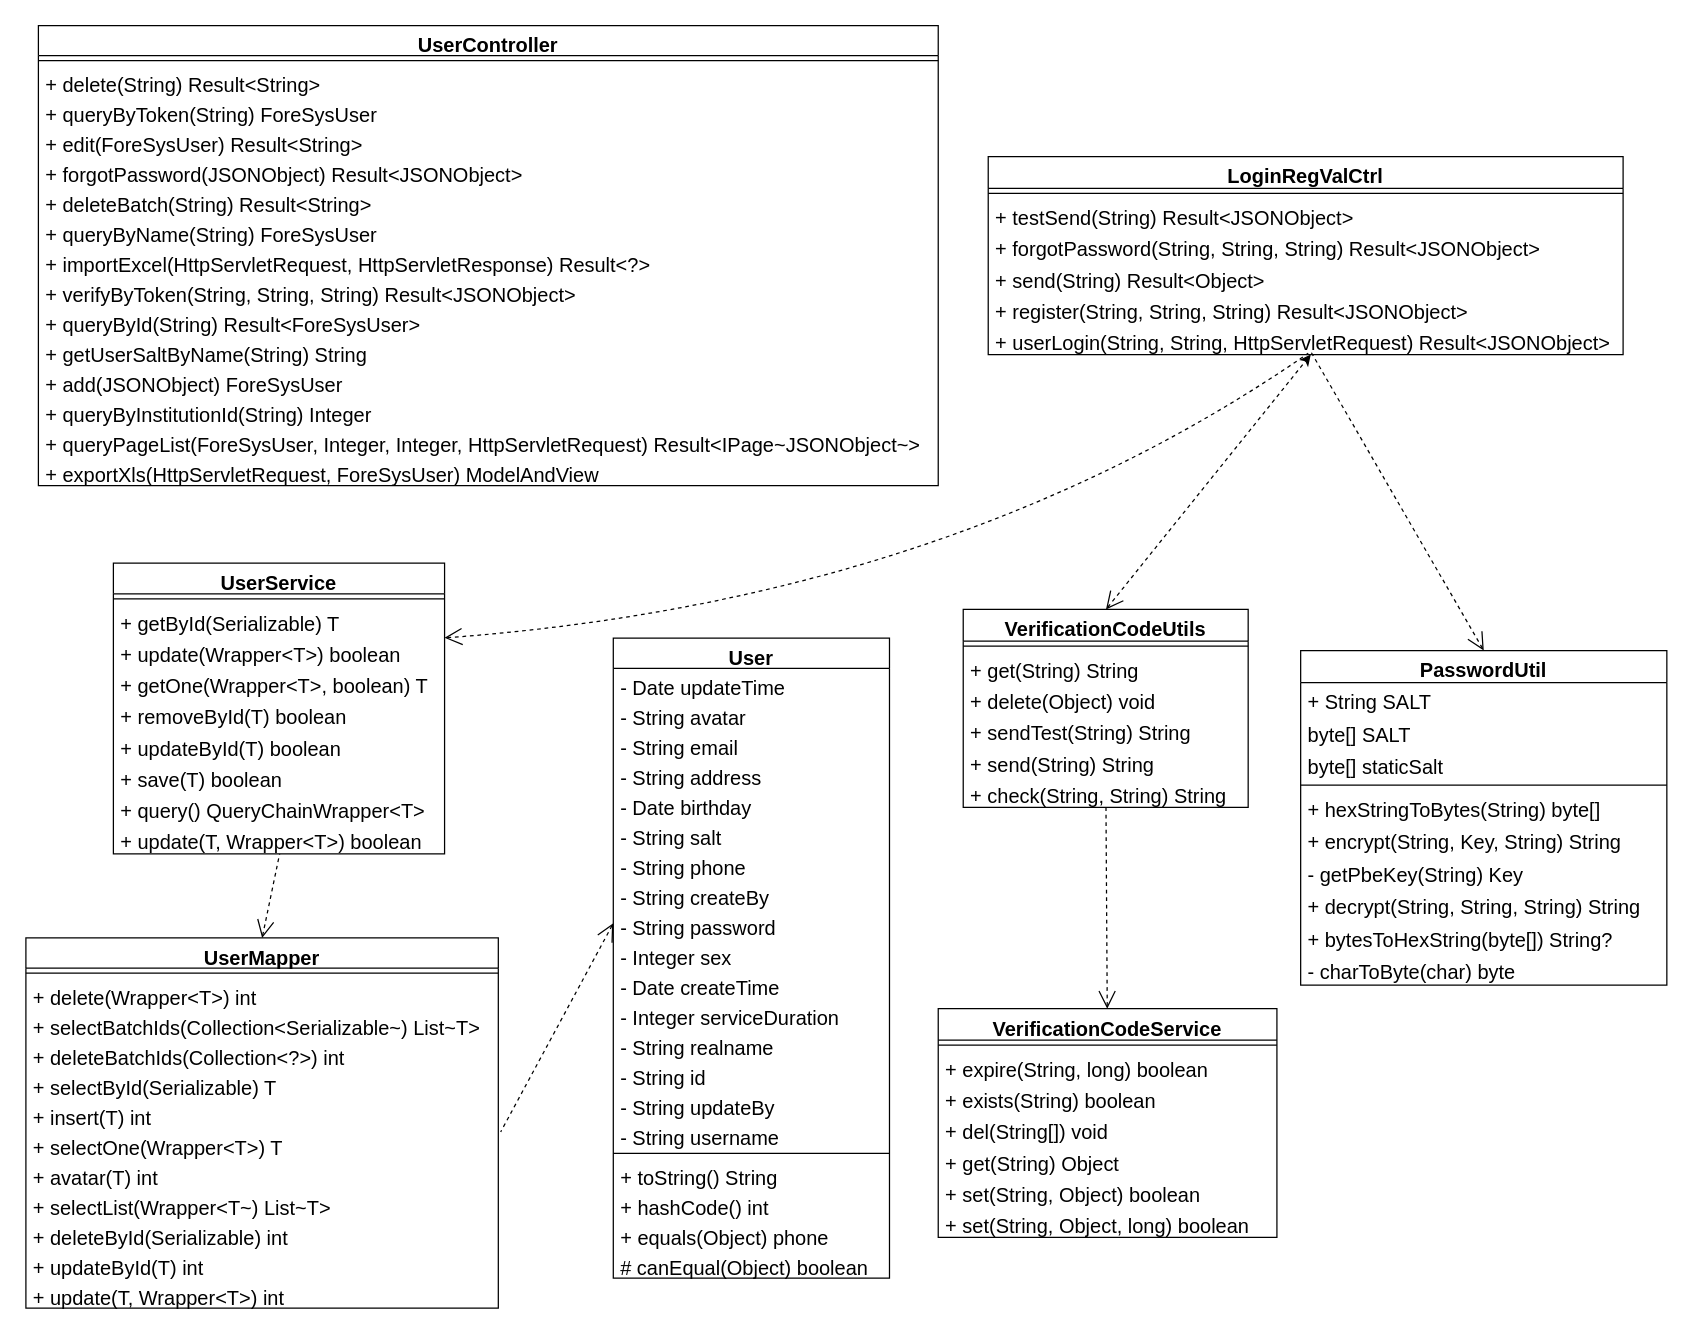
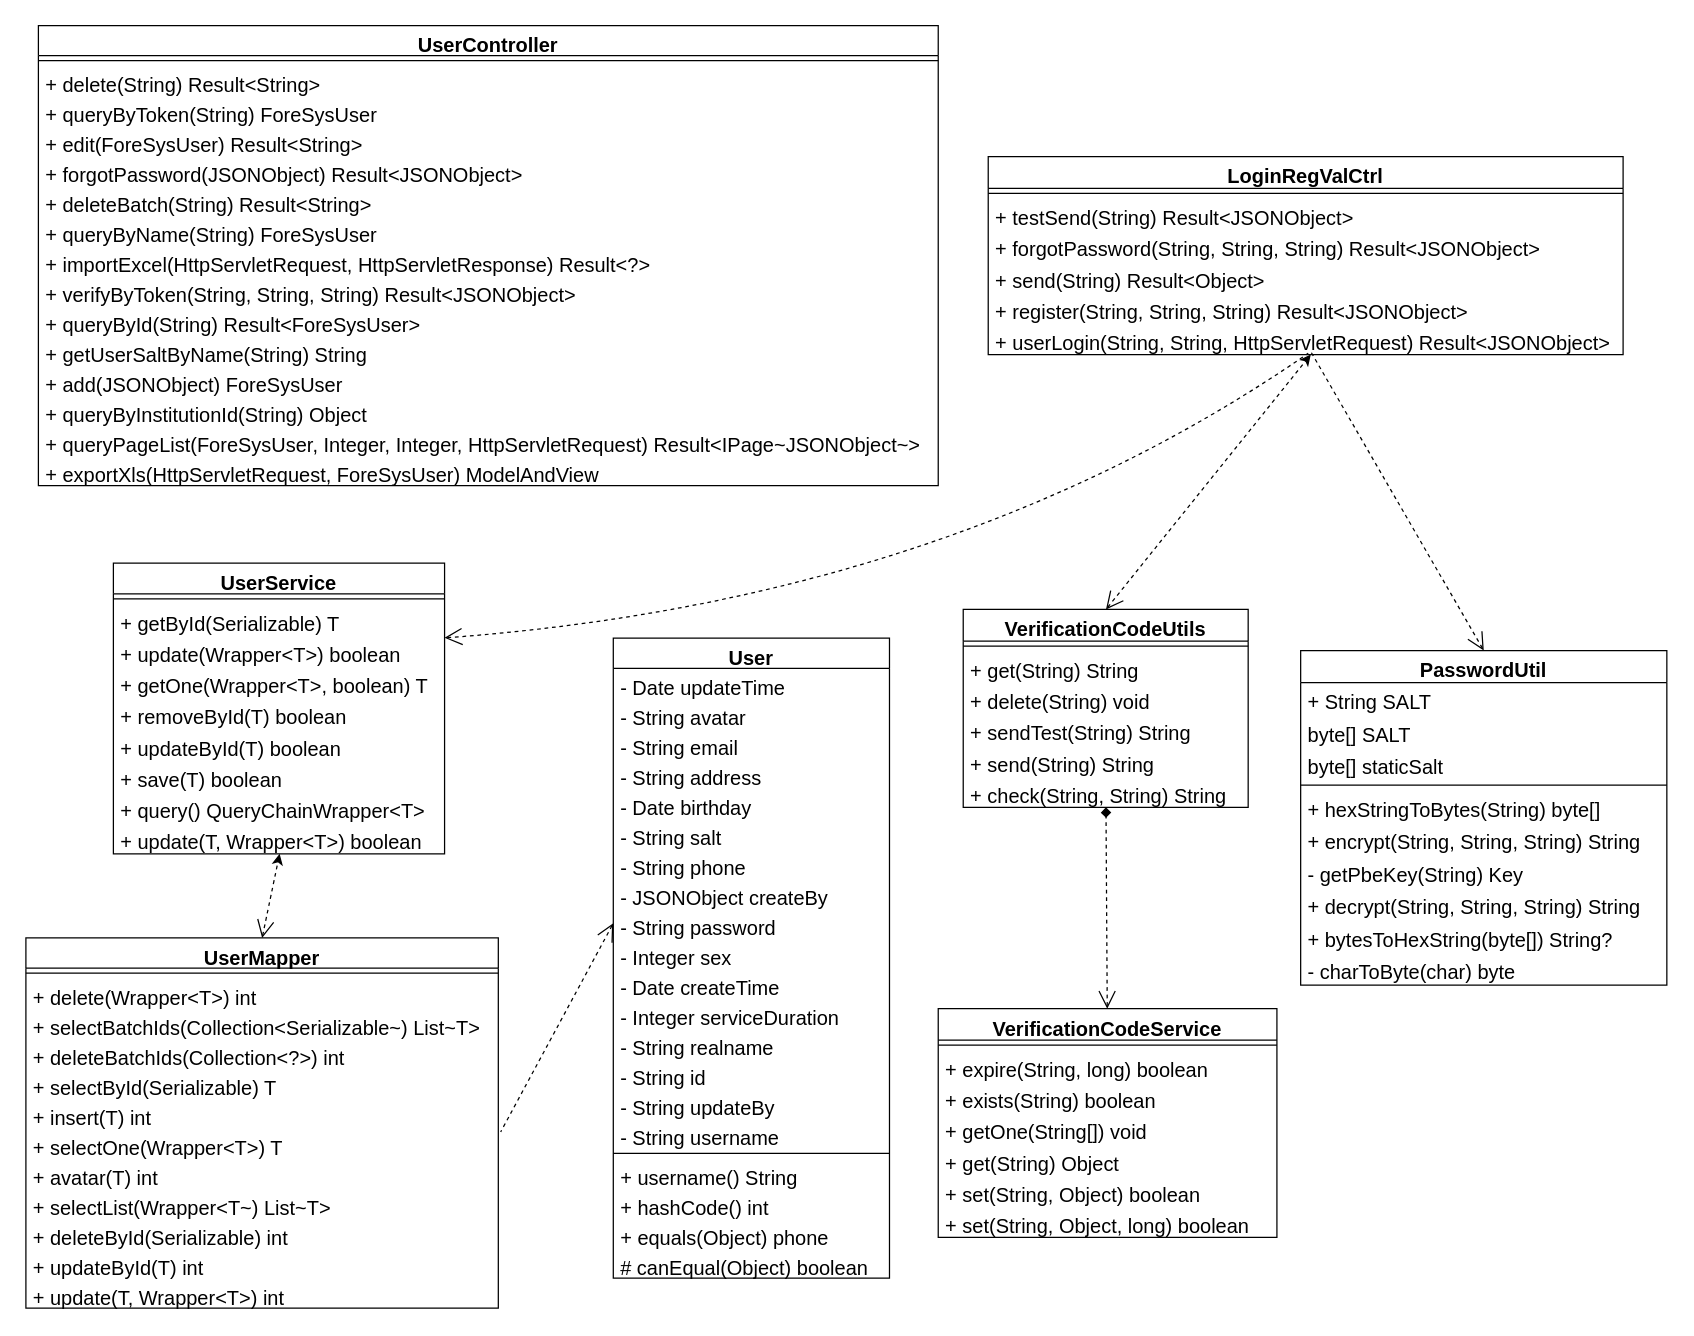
(245, 416) -> (239, 416)
(1077, 703) -> (1075, 703)
(1106, 814) -> (1106, 817)
(1491, 843) -> (1506, 843)
(278, 861) -> (277, 864)
(707, 899) -> (732, 899)
(1044, 1133) -> (1063, 1133)
(716, 1179) -> (719, 1179)
